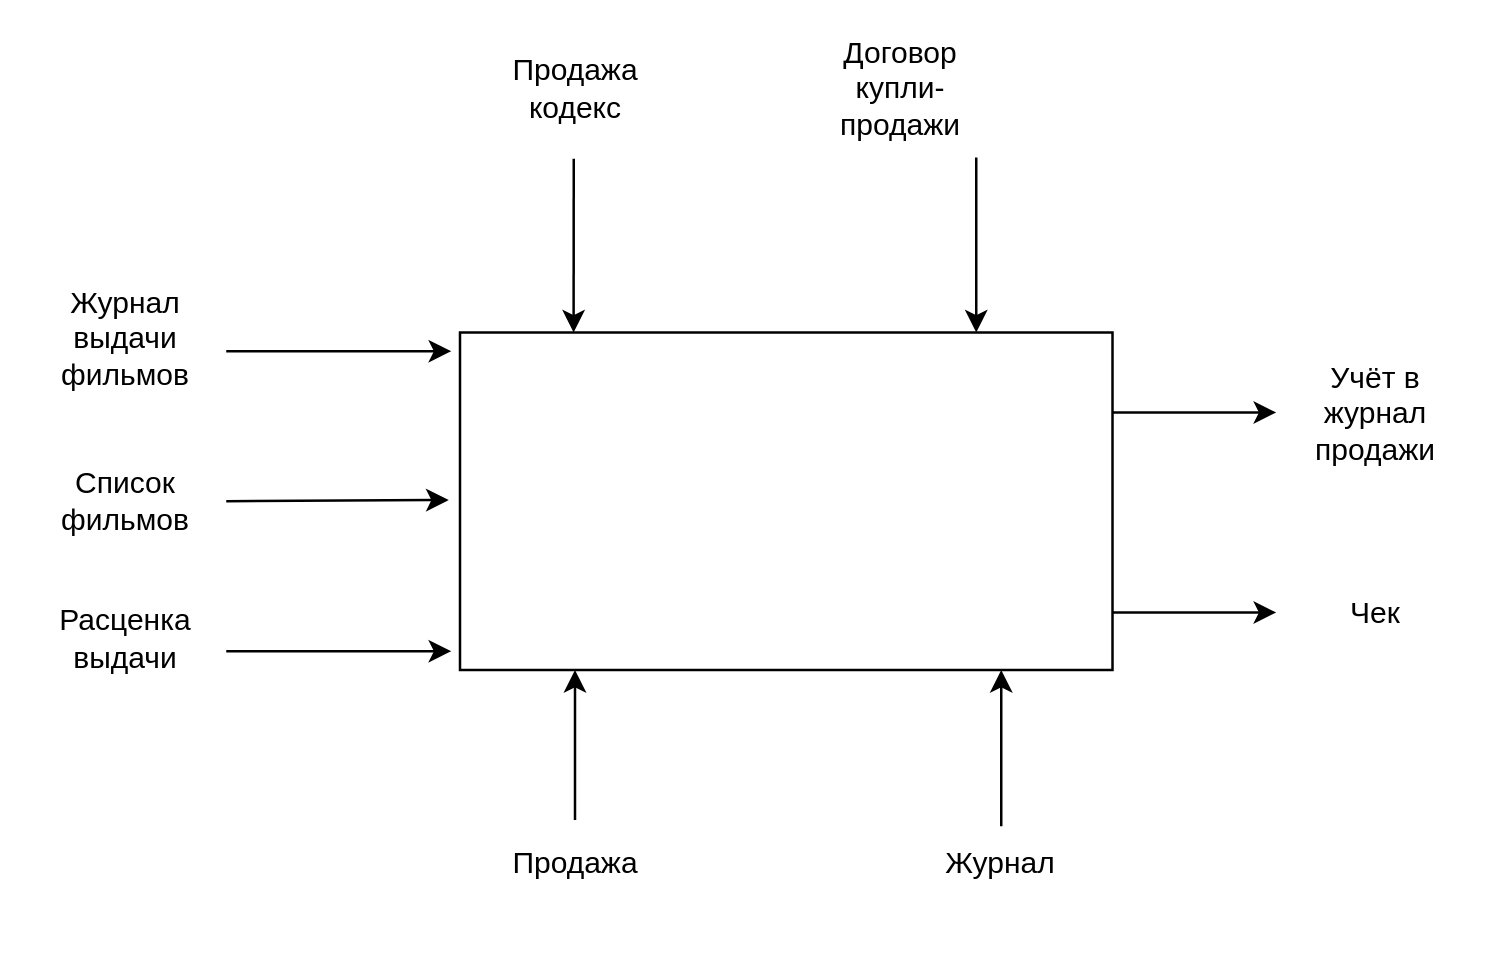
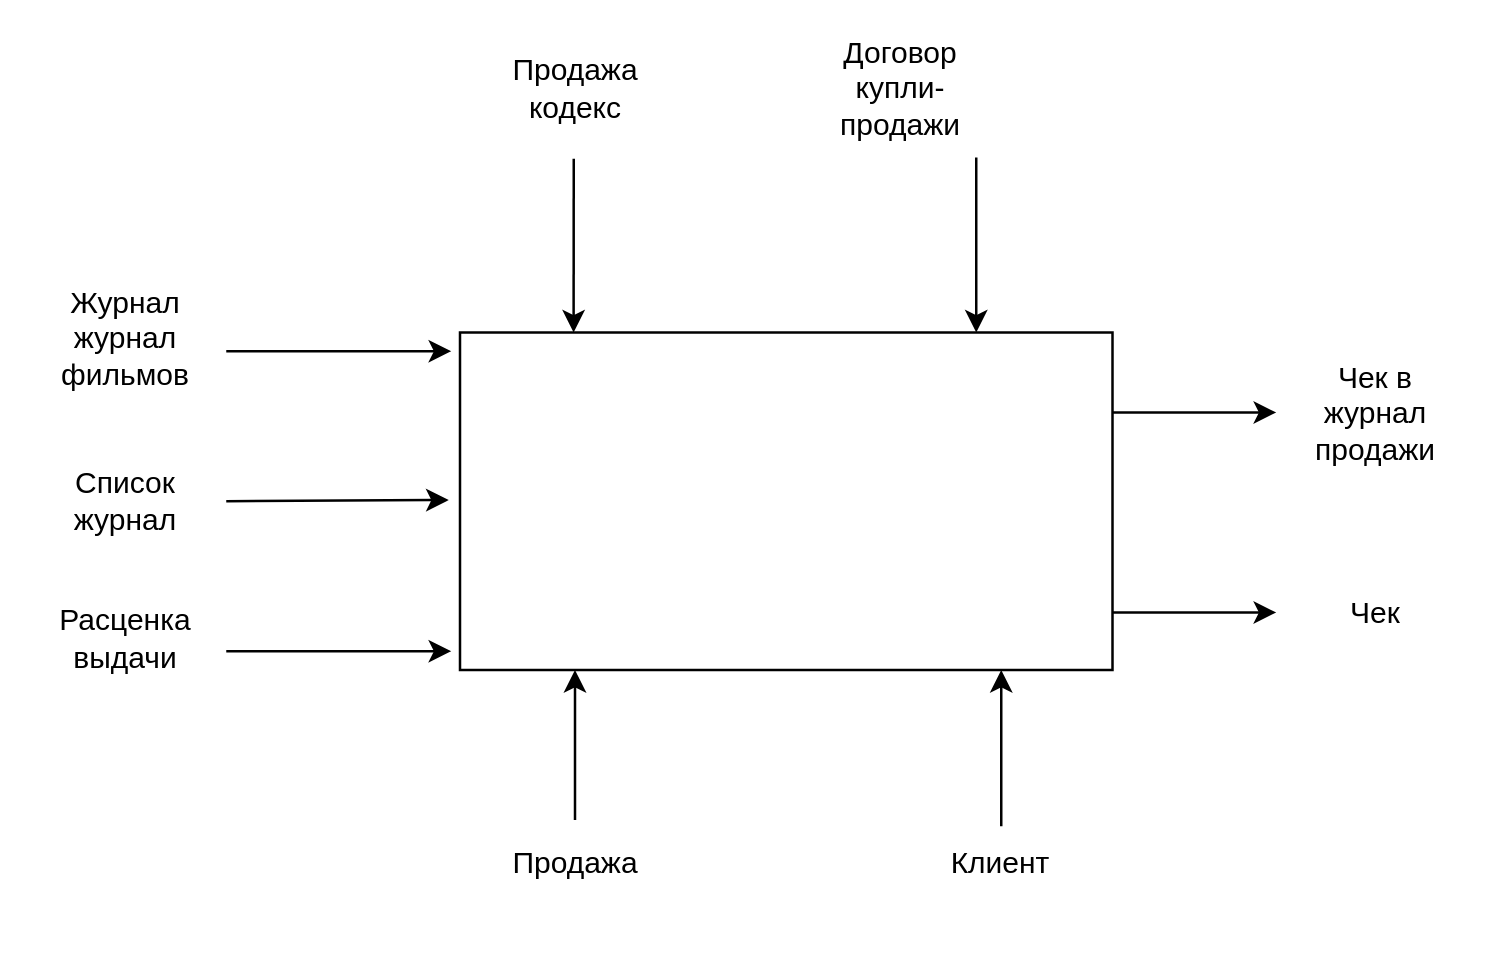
(126, 339) -> (126, 339)
(1376, 414) -> (1376, 414)
(126, 501) -> (126, 501)
(1001, 864) -> (1001, 864)
